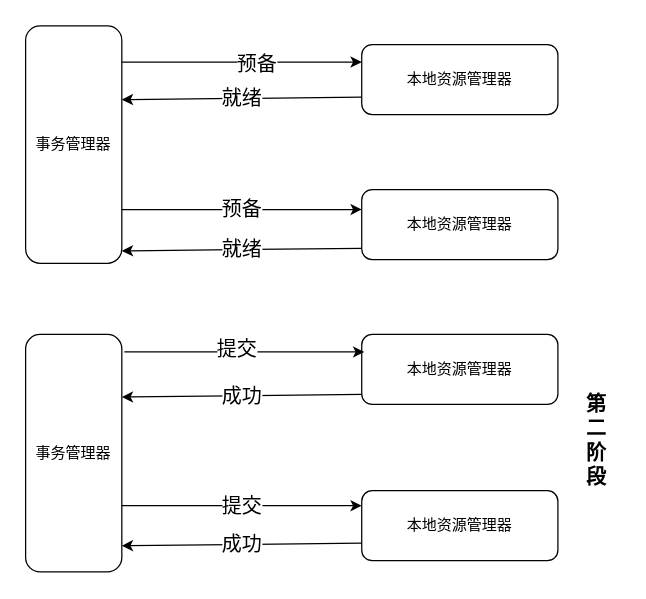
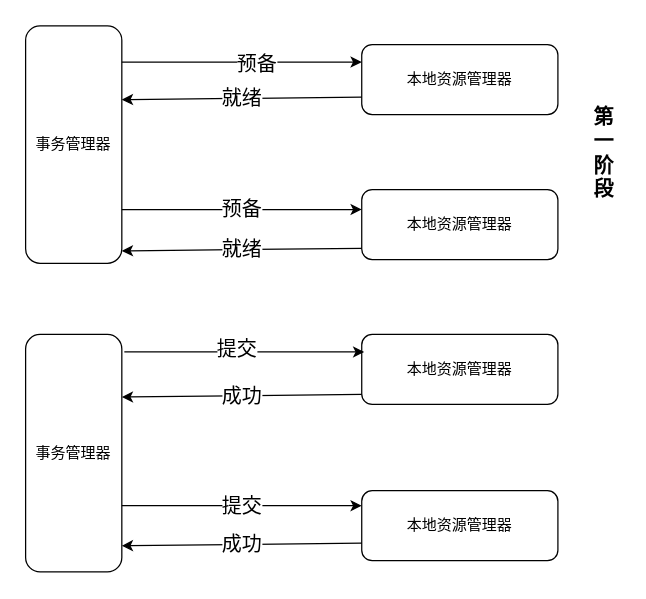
none -> (604, 153)
(597, 440) -> none
